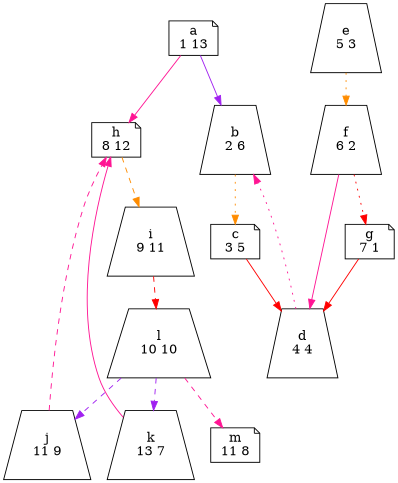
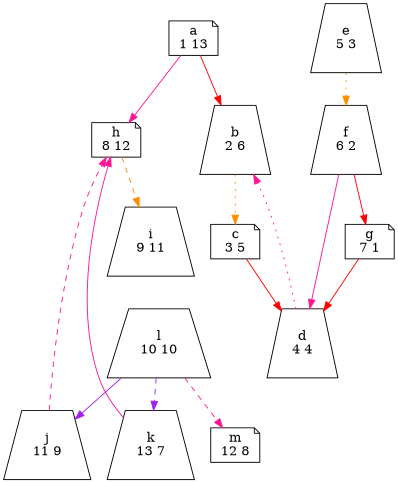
(209, 76) -> (209, 76)
(359, 195) -> (359, 195)
(154, 288) -> none
(101, 396) -> (101, 396)
(235, 445) -> (235, 445)
